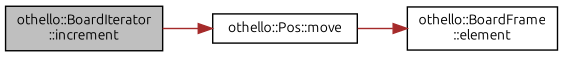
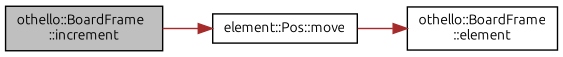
(84, 29) -> (84, 29)
(285, 29) -> (285, 29)
